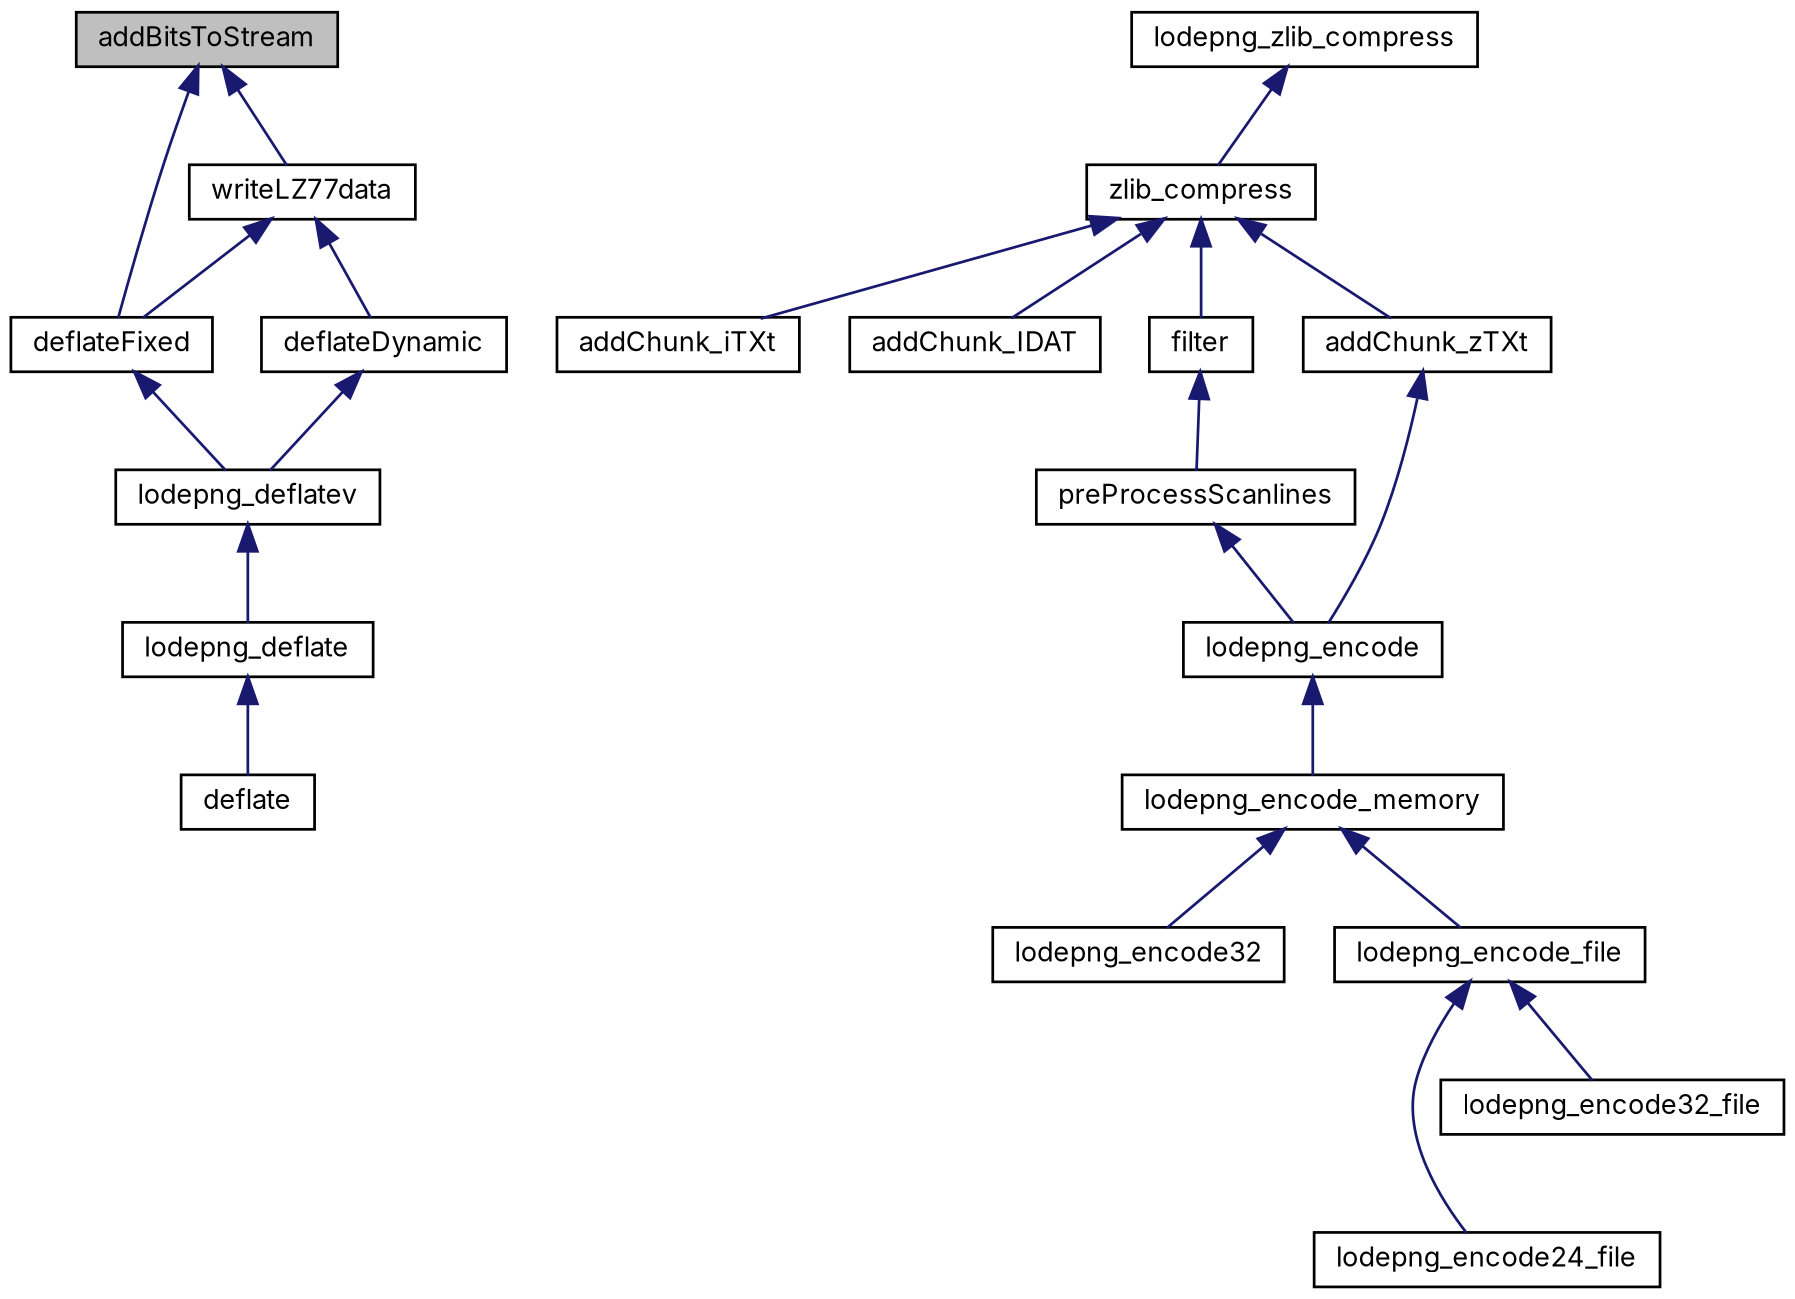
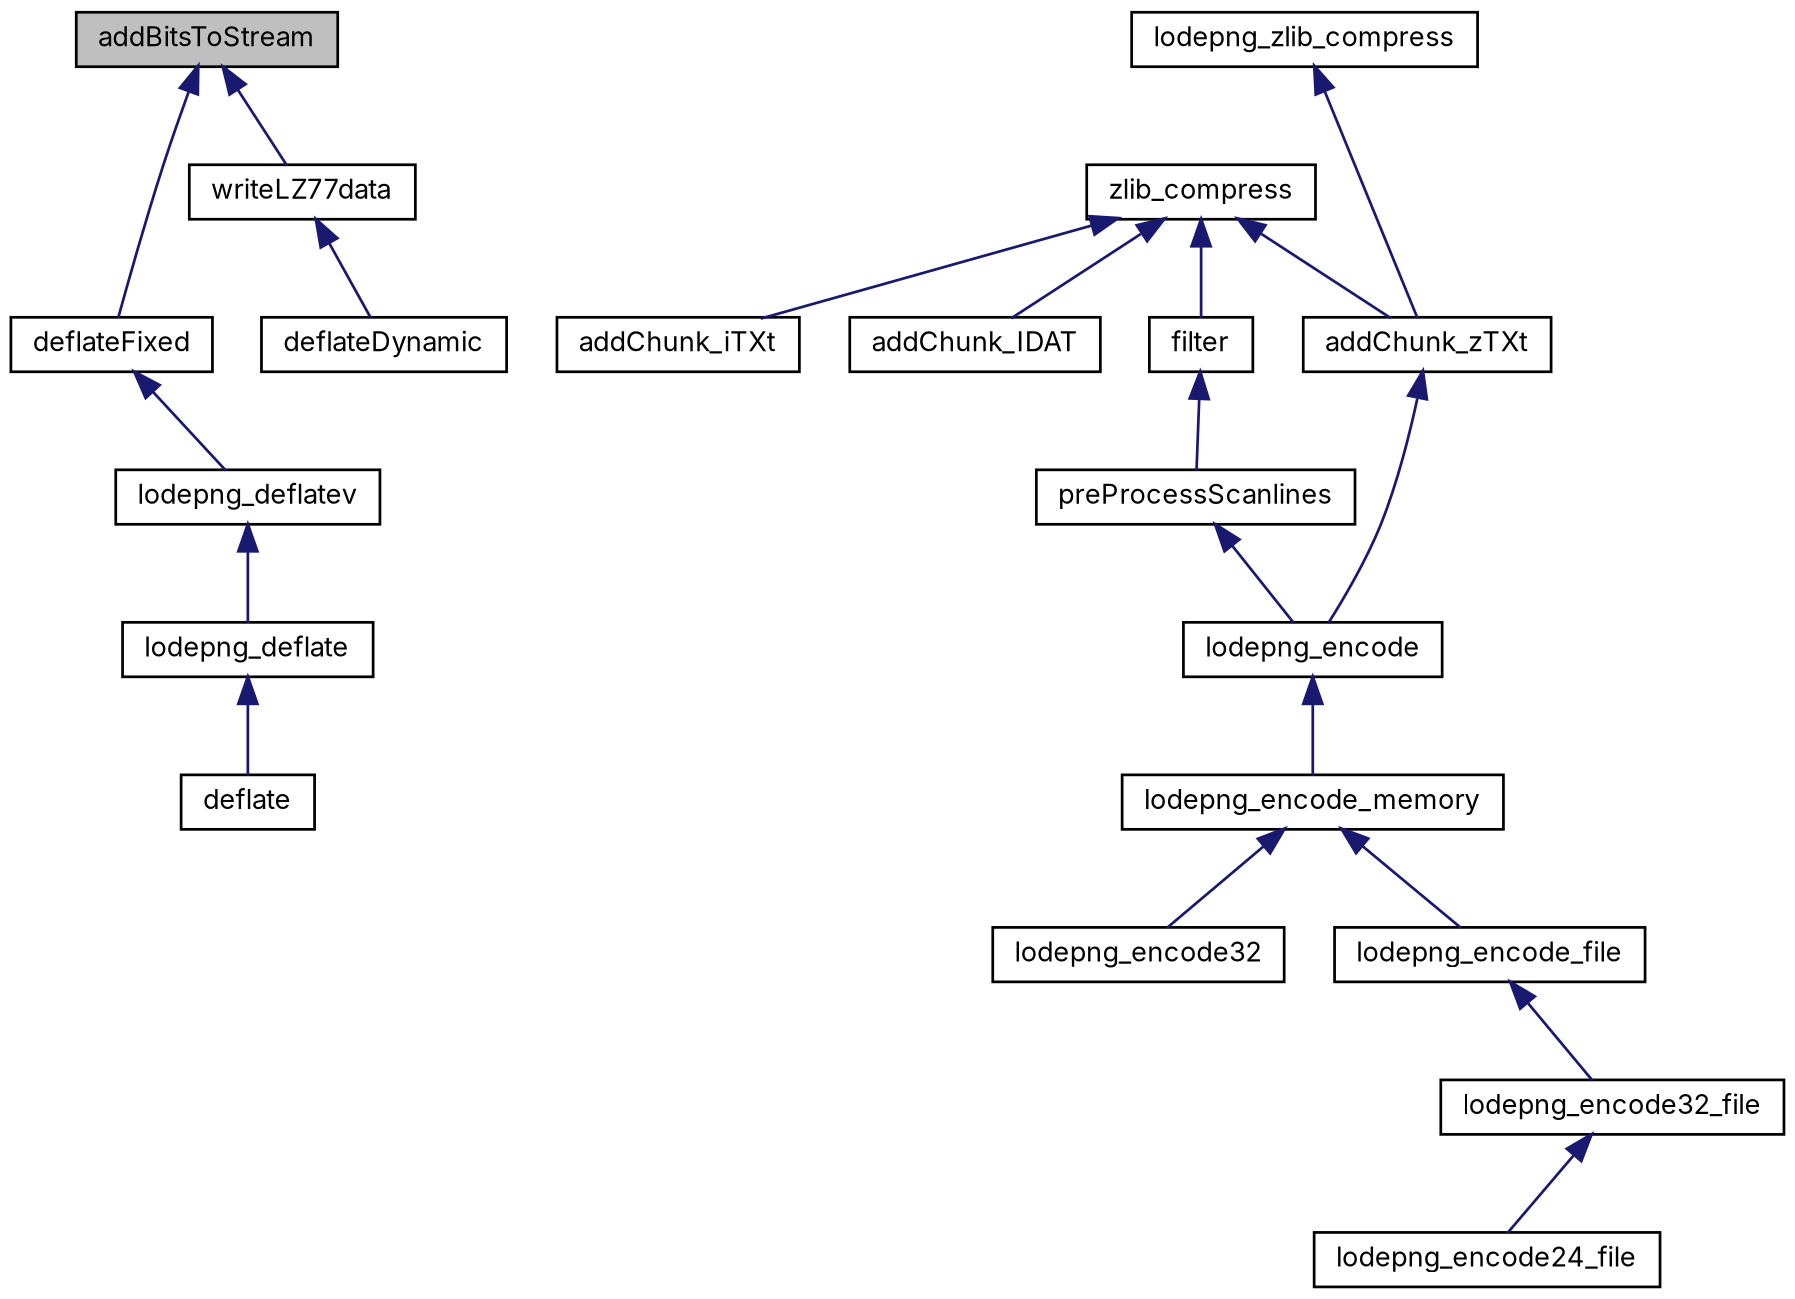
(1245, 127) -> (1371, 205)
(196, 277) -> none
(306, 431) -> none
(1414, 1120) -> (1541, 1194)
